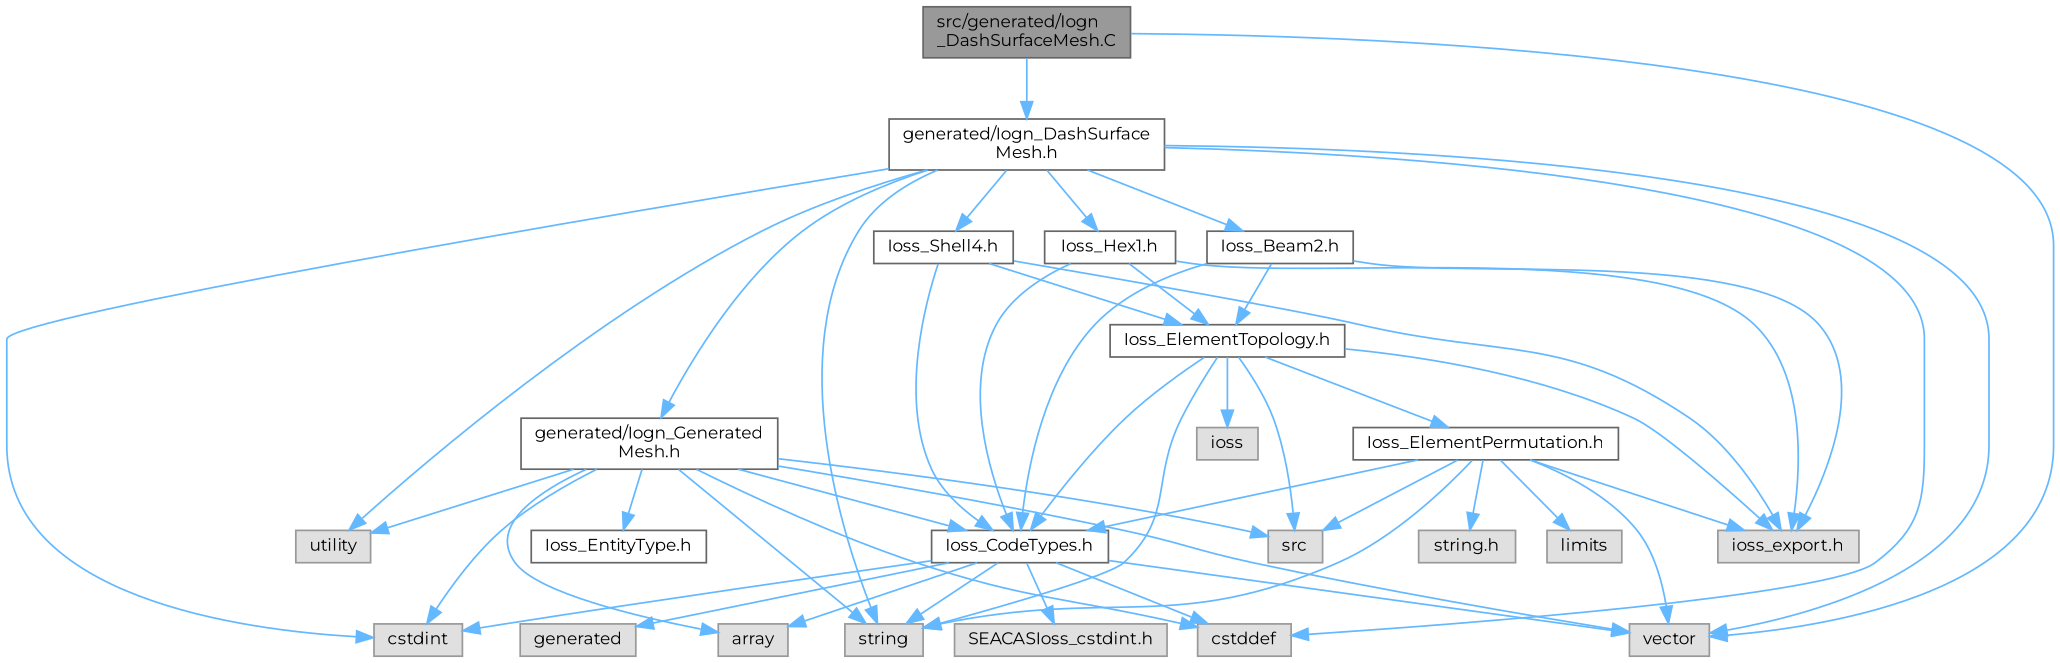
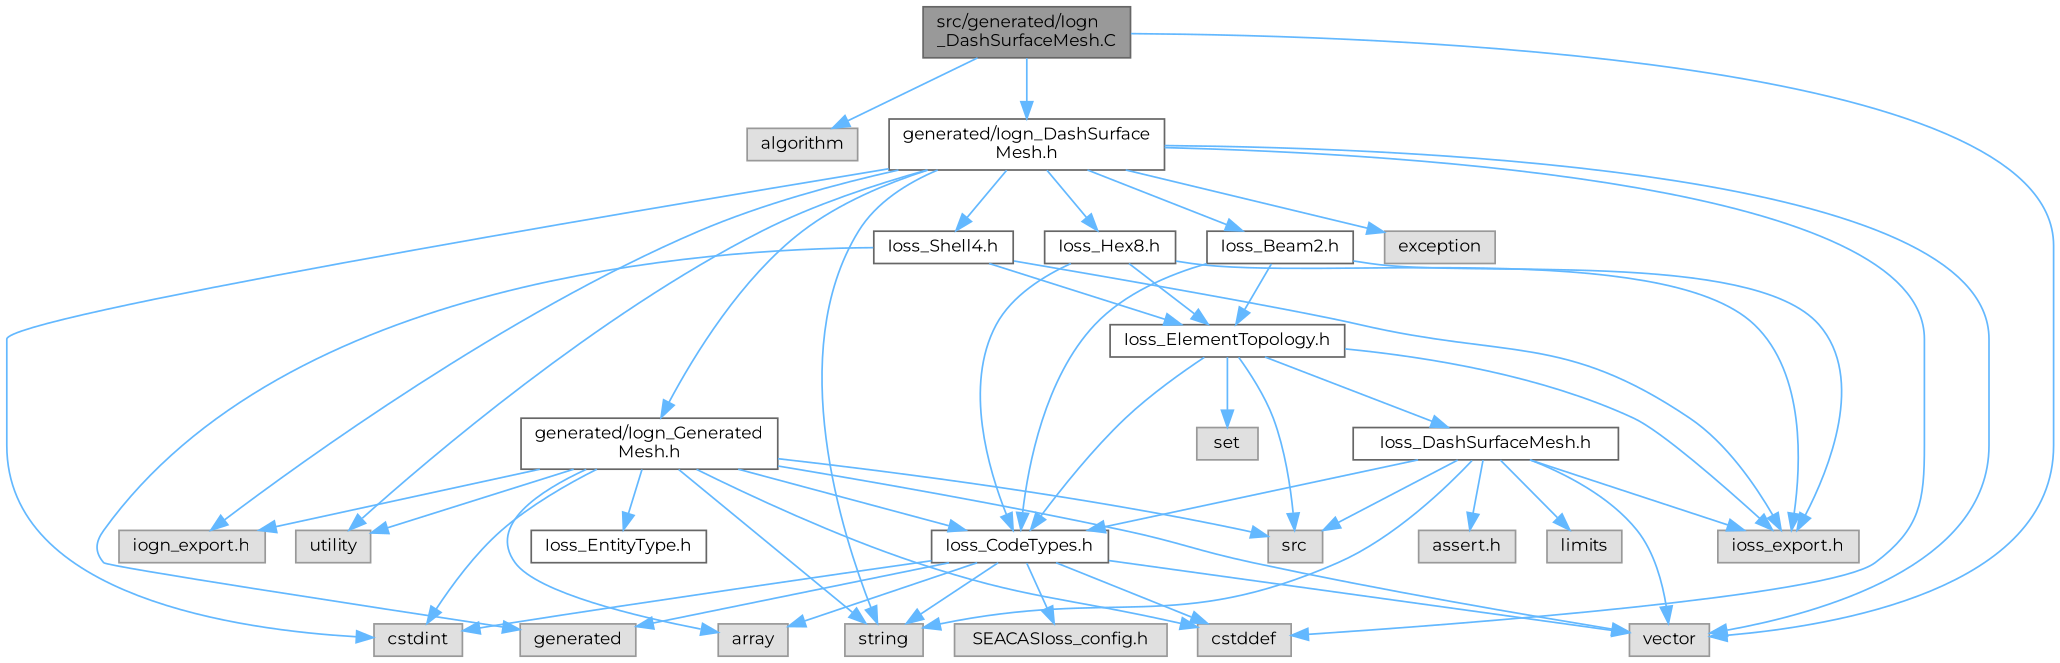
none -> (802, 145)
(1110, 247) -> (1110, 247)
none -> (1440, 247)
(917, 401) -> (255, 395)
(1227, 444) -> (1227, 444)
(1486, 444) -> (1486, 444)
none -> (192, 547)
(1467, 547) -> (1467, 547)
(1136, 550) -> none
(1061, 640) -> (1061, 640)
